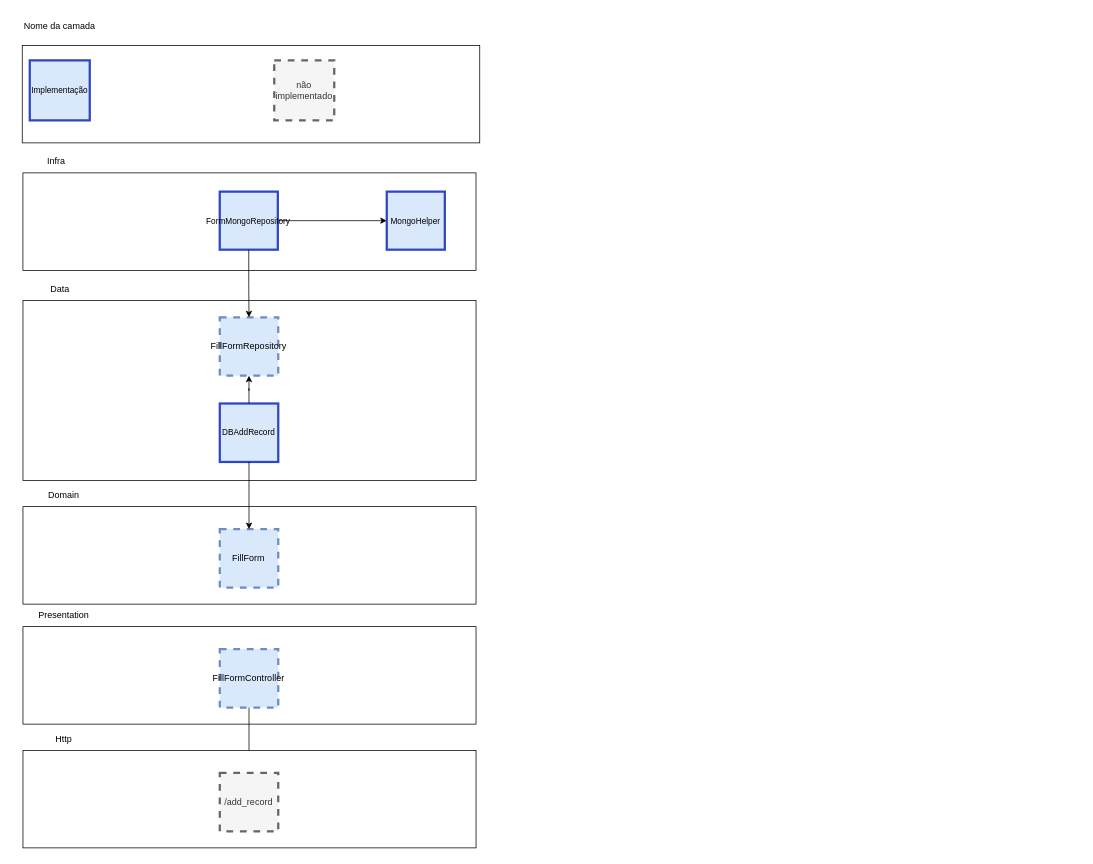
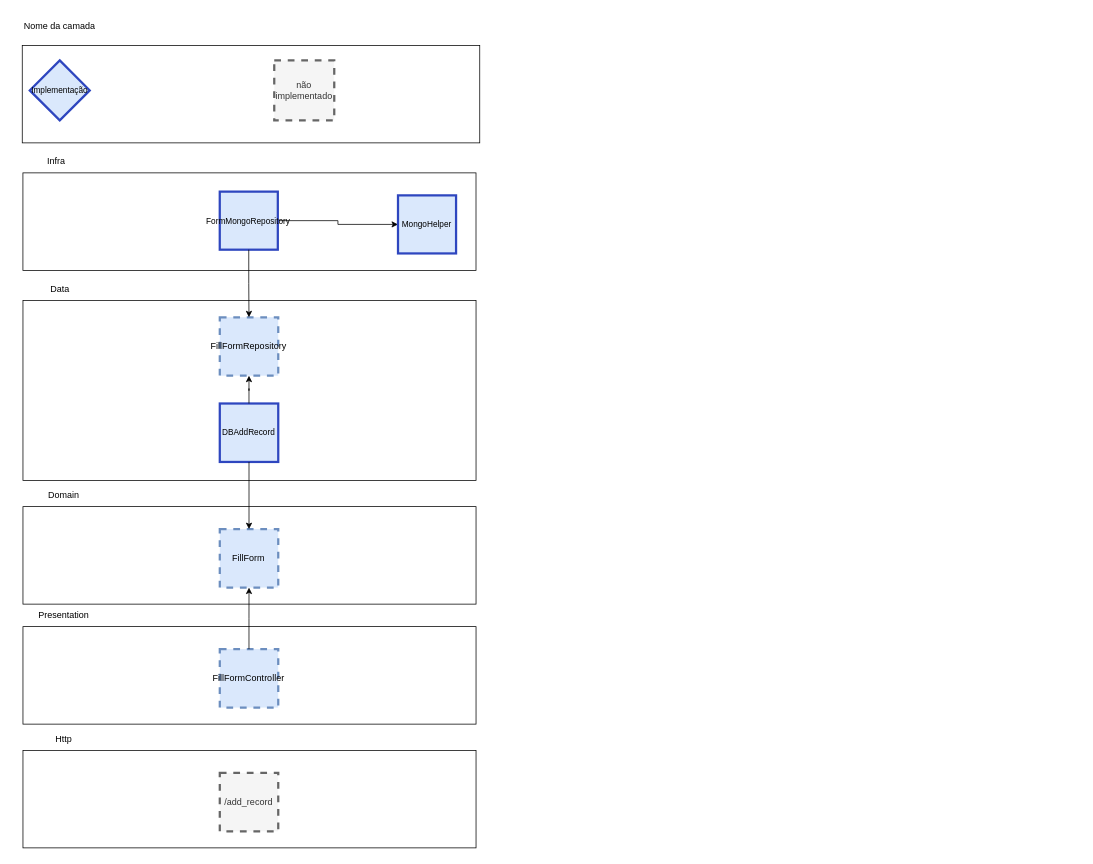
(60, 90) -> (60, 90)
(416, 221) -> (427, 224)
(249, 729) -> (249, 594)
